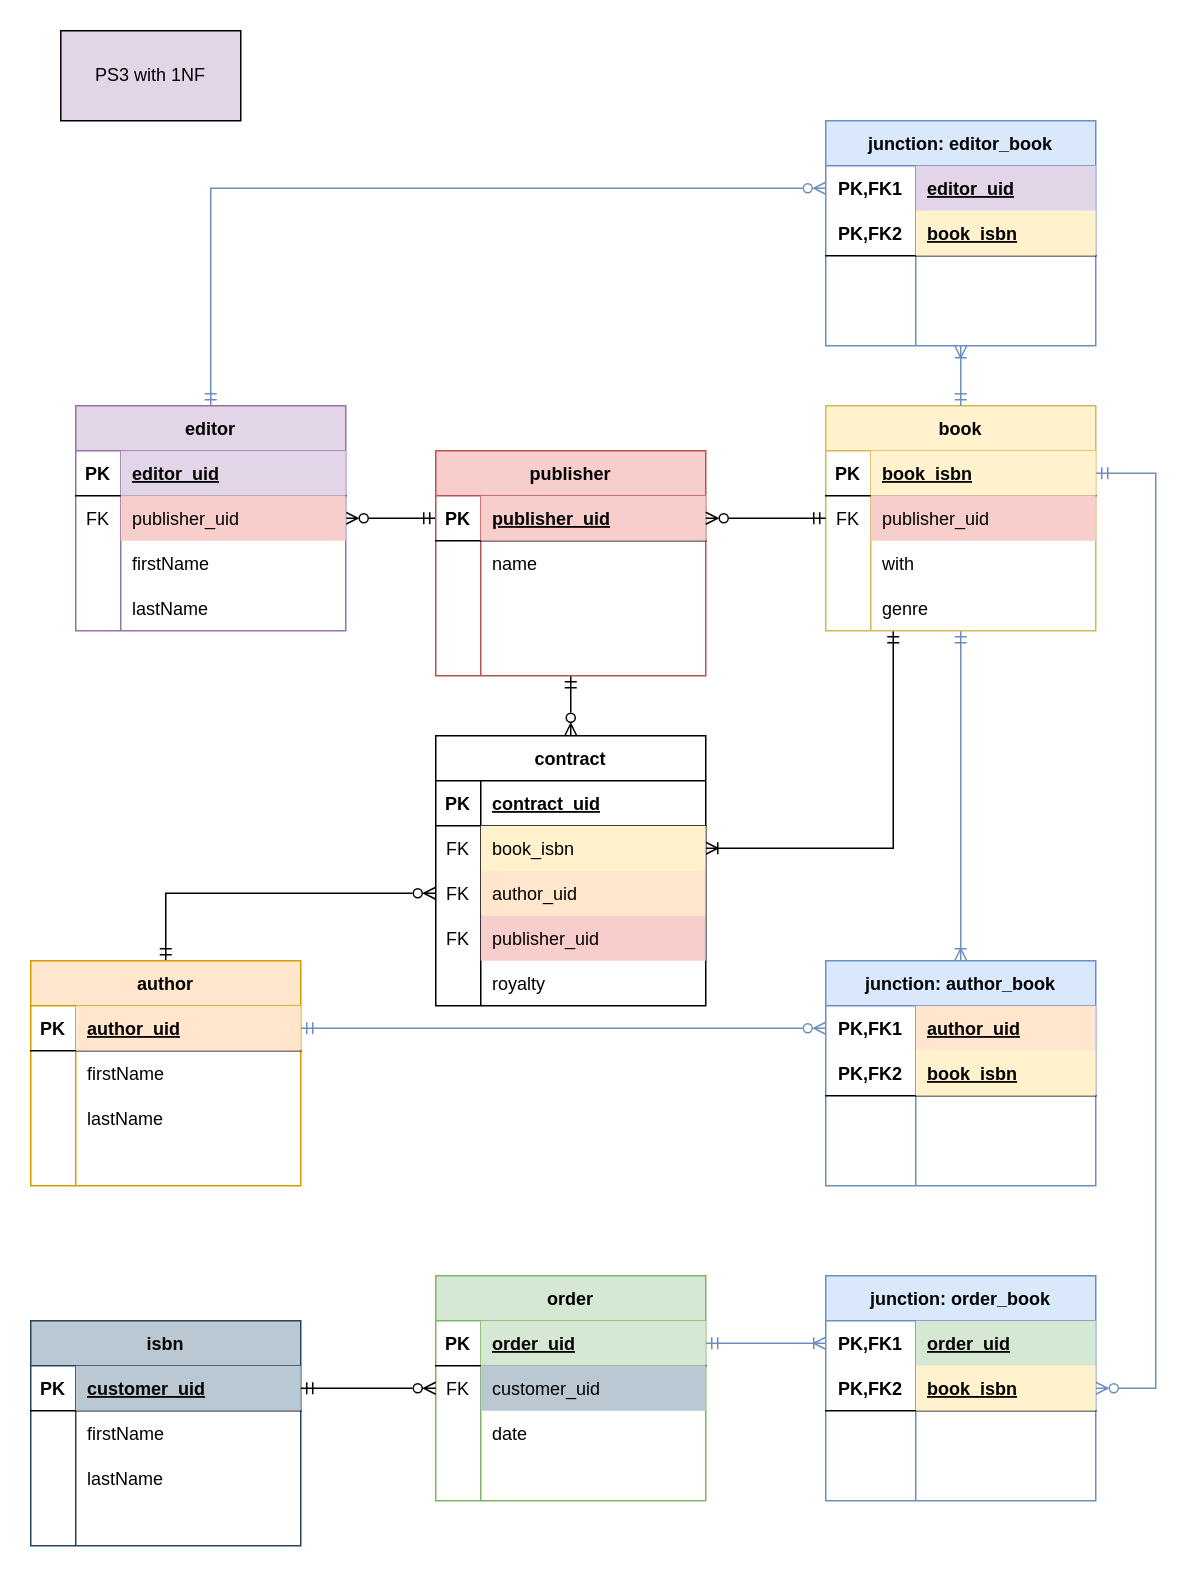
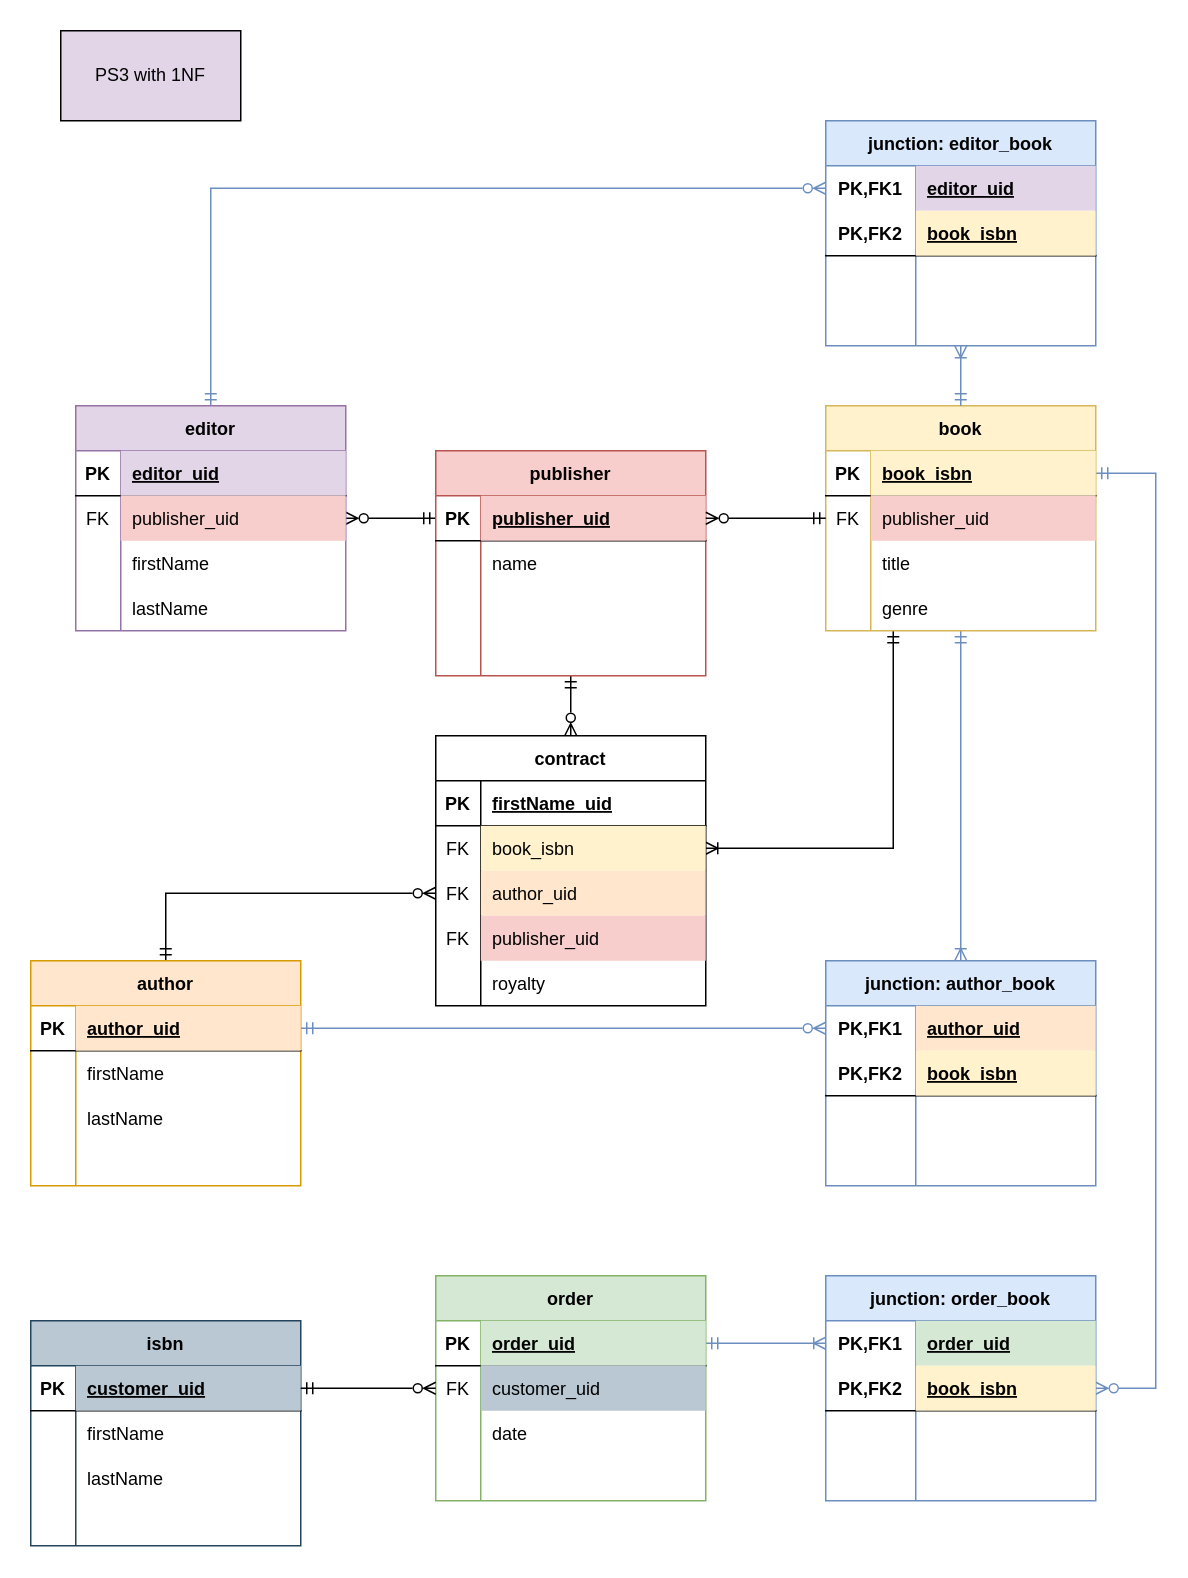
(900, 564) -> (903, 564)
(550, 804) -> (553, 804)
